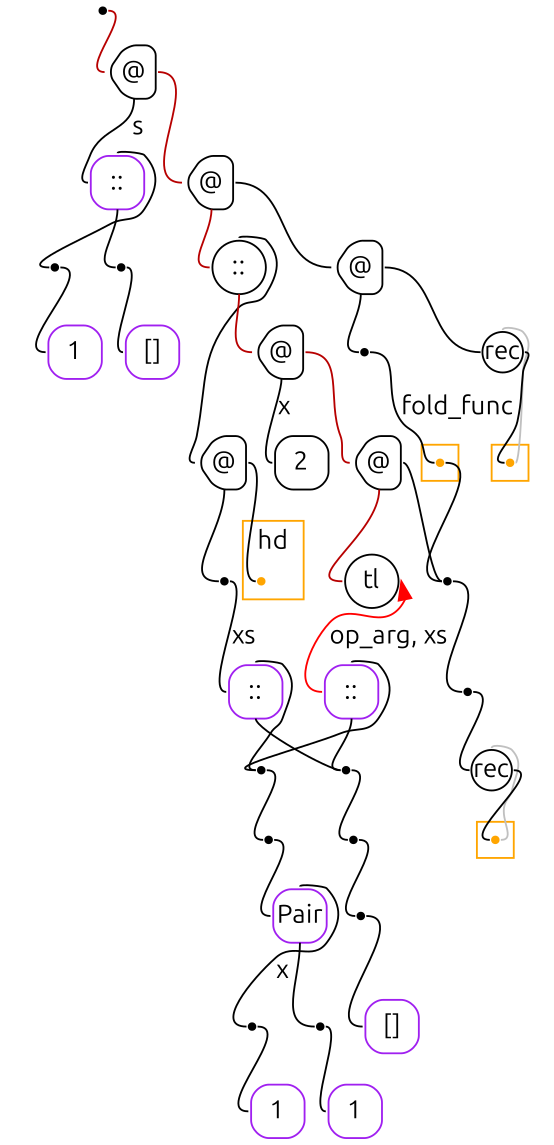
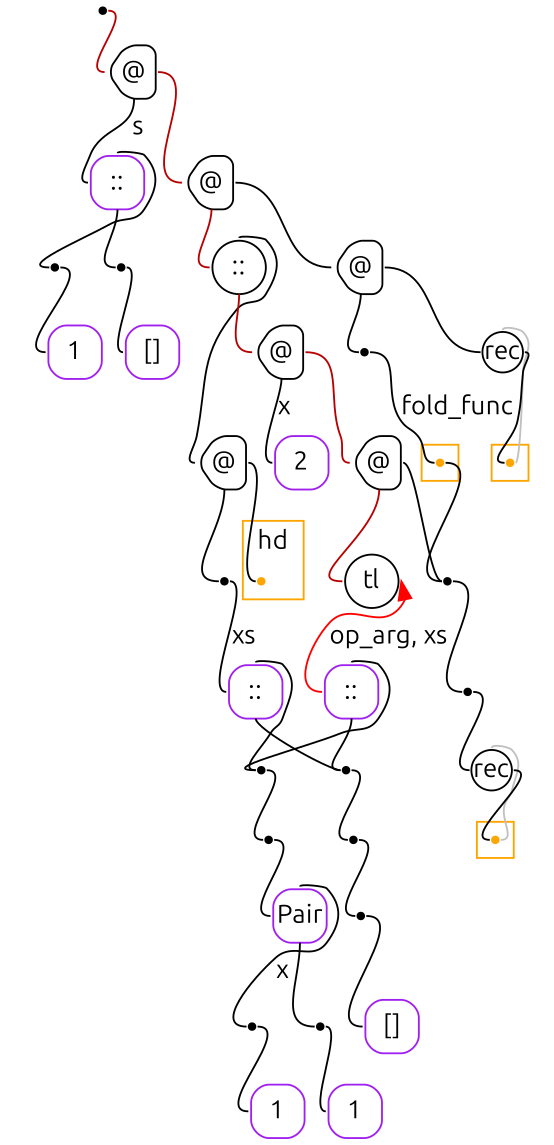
(302, 463) -> (302, 463)
